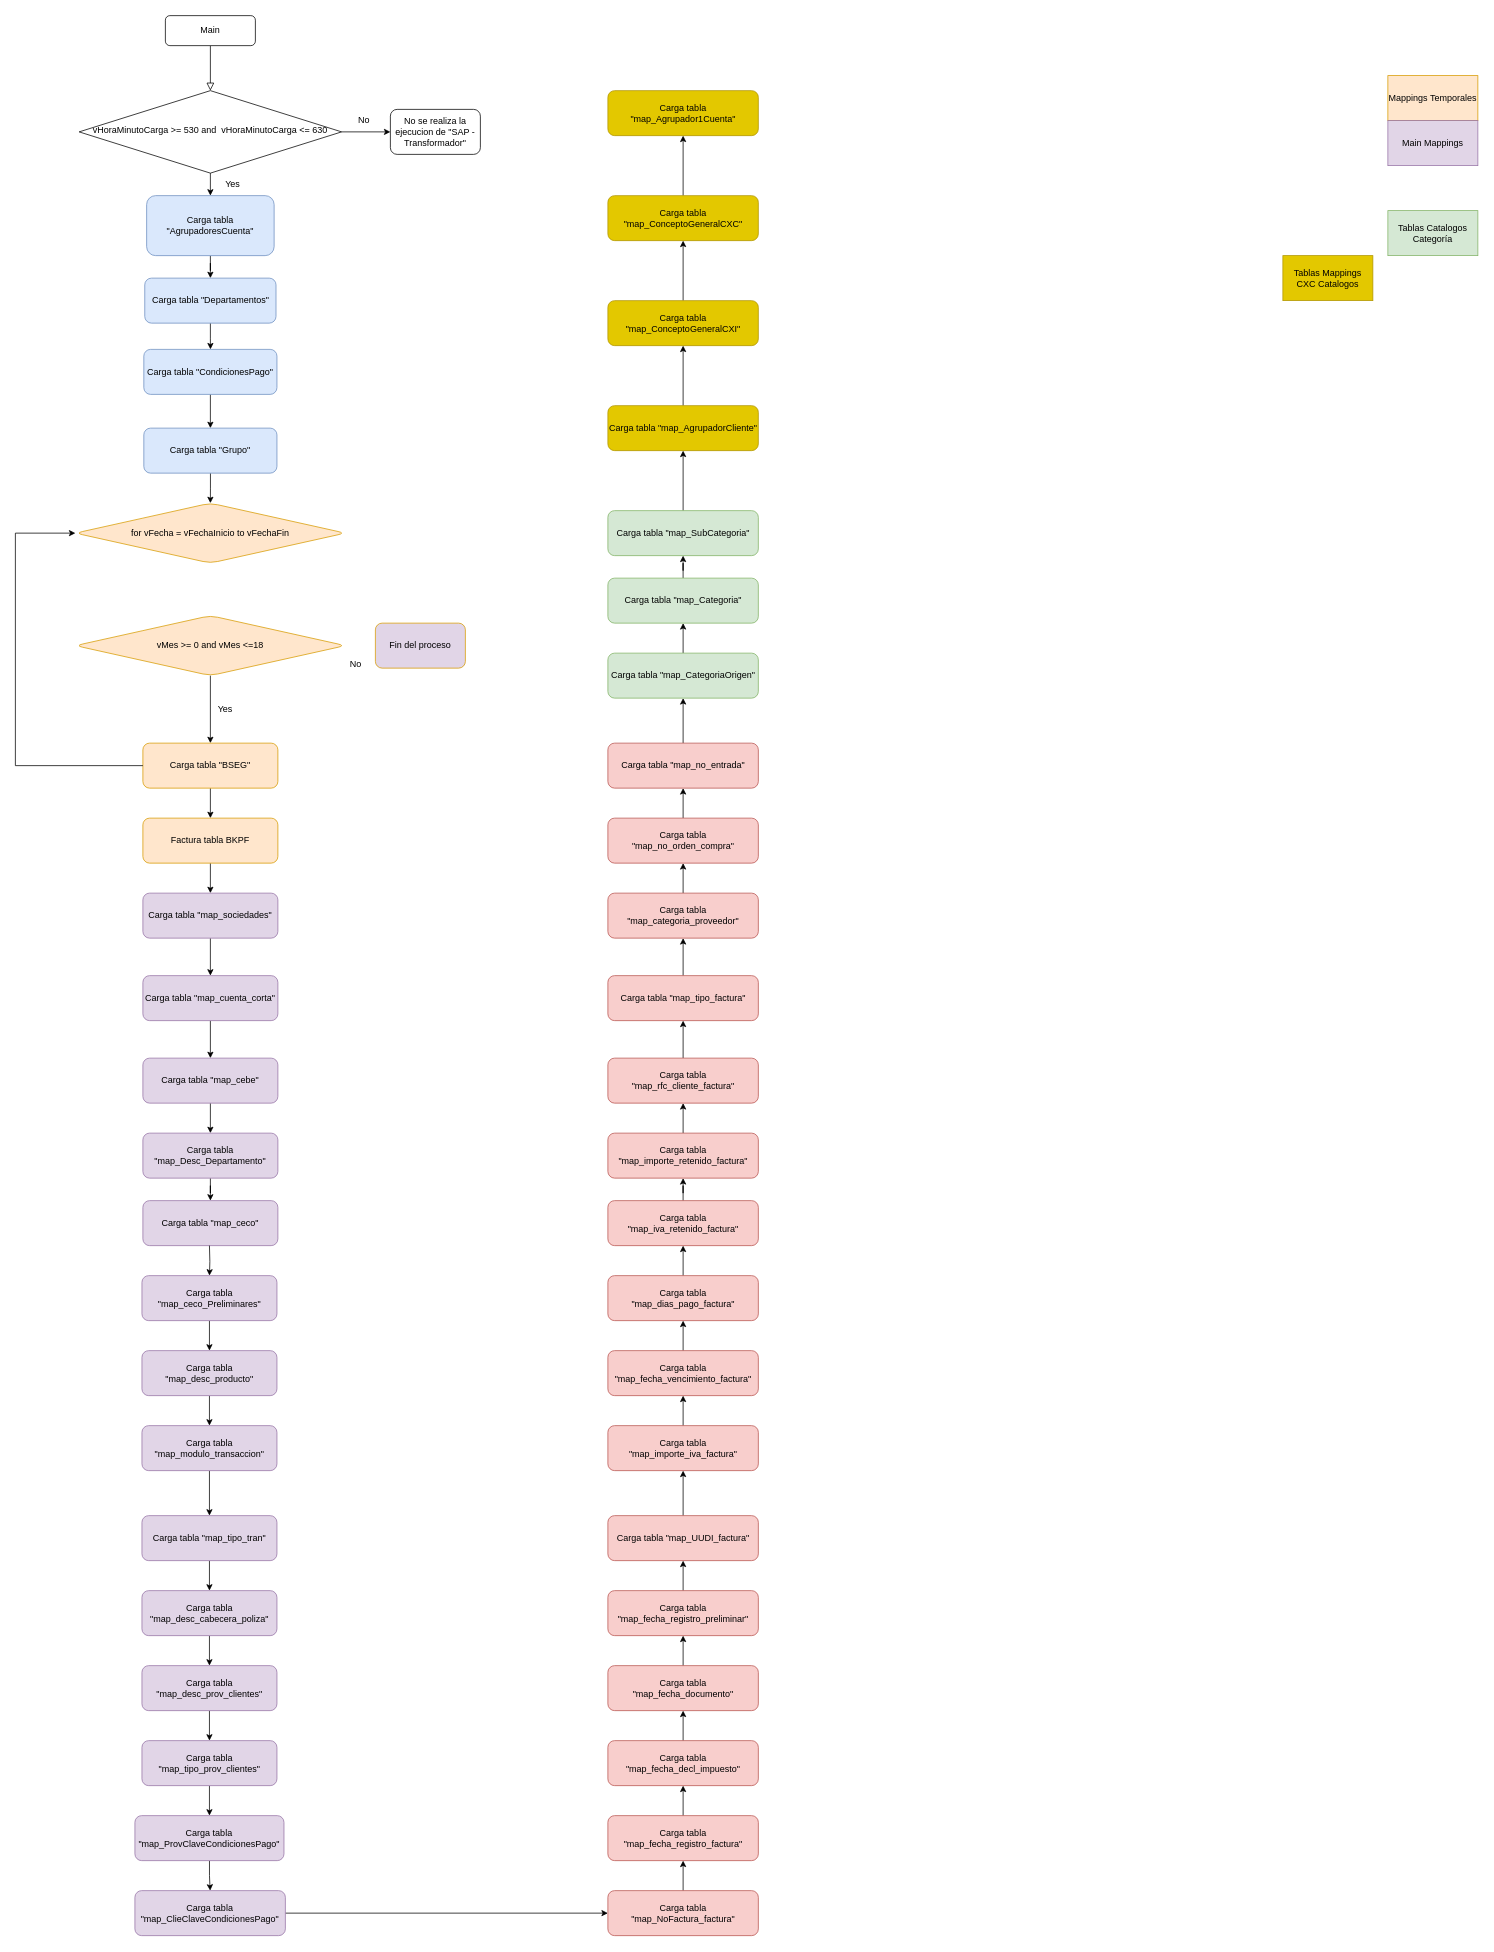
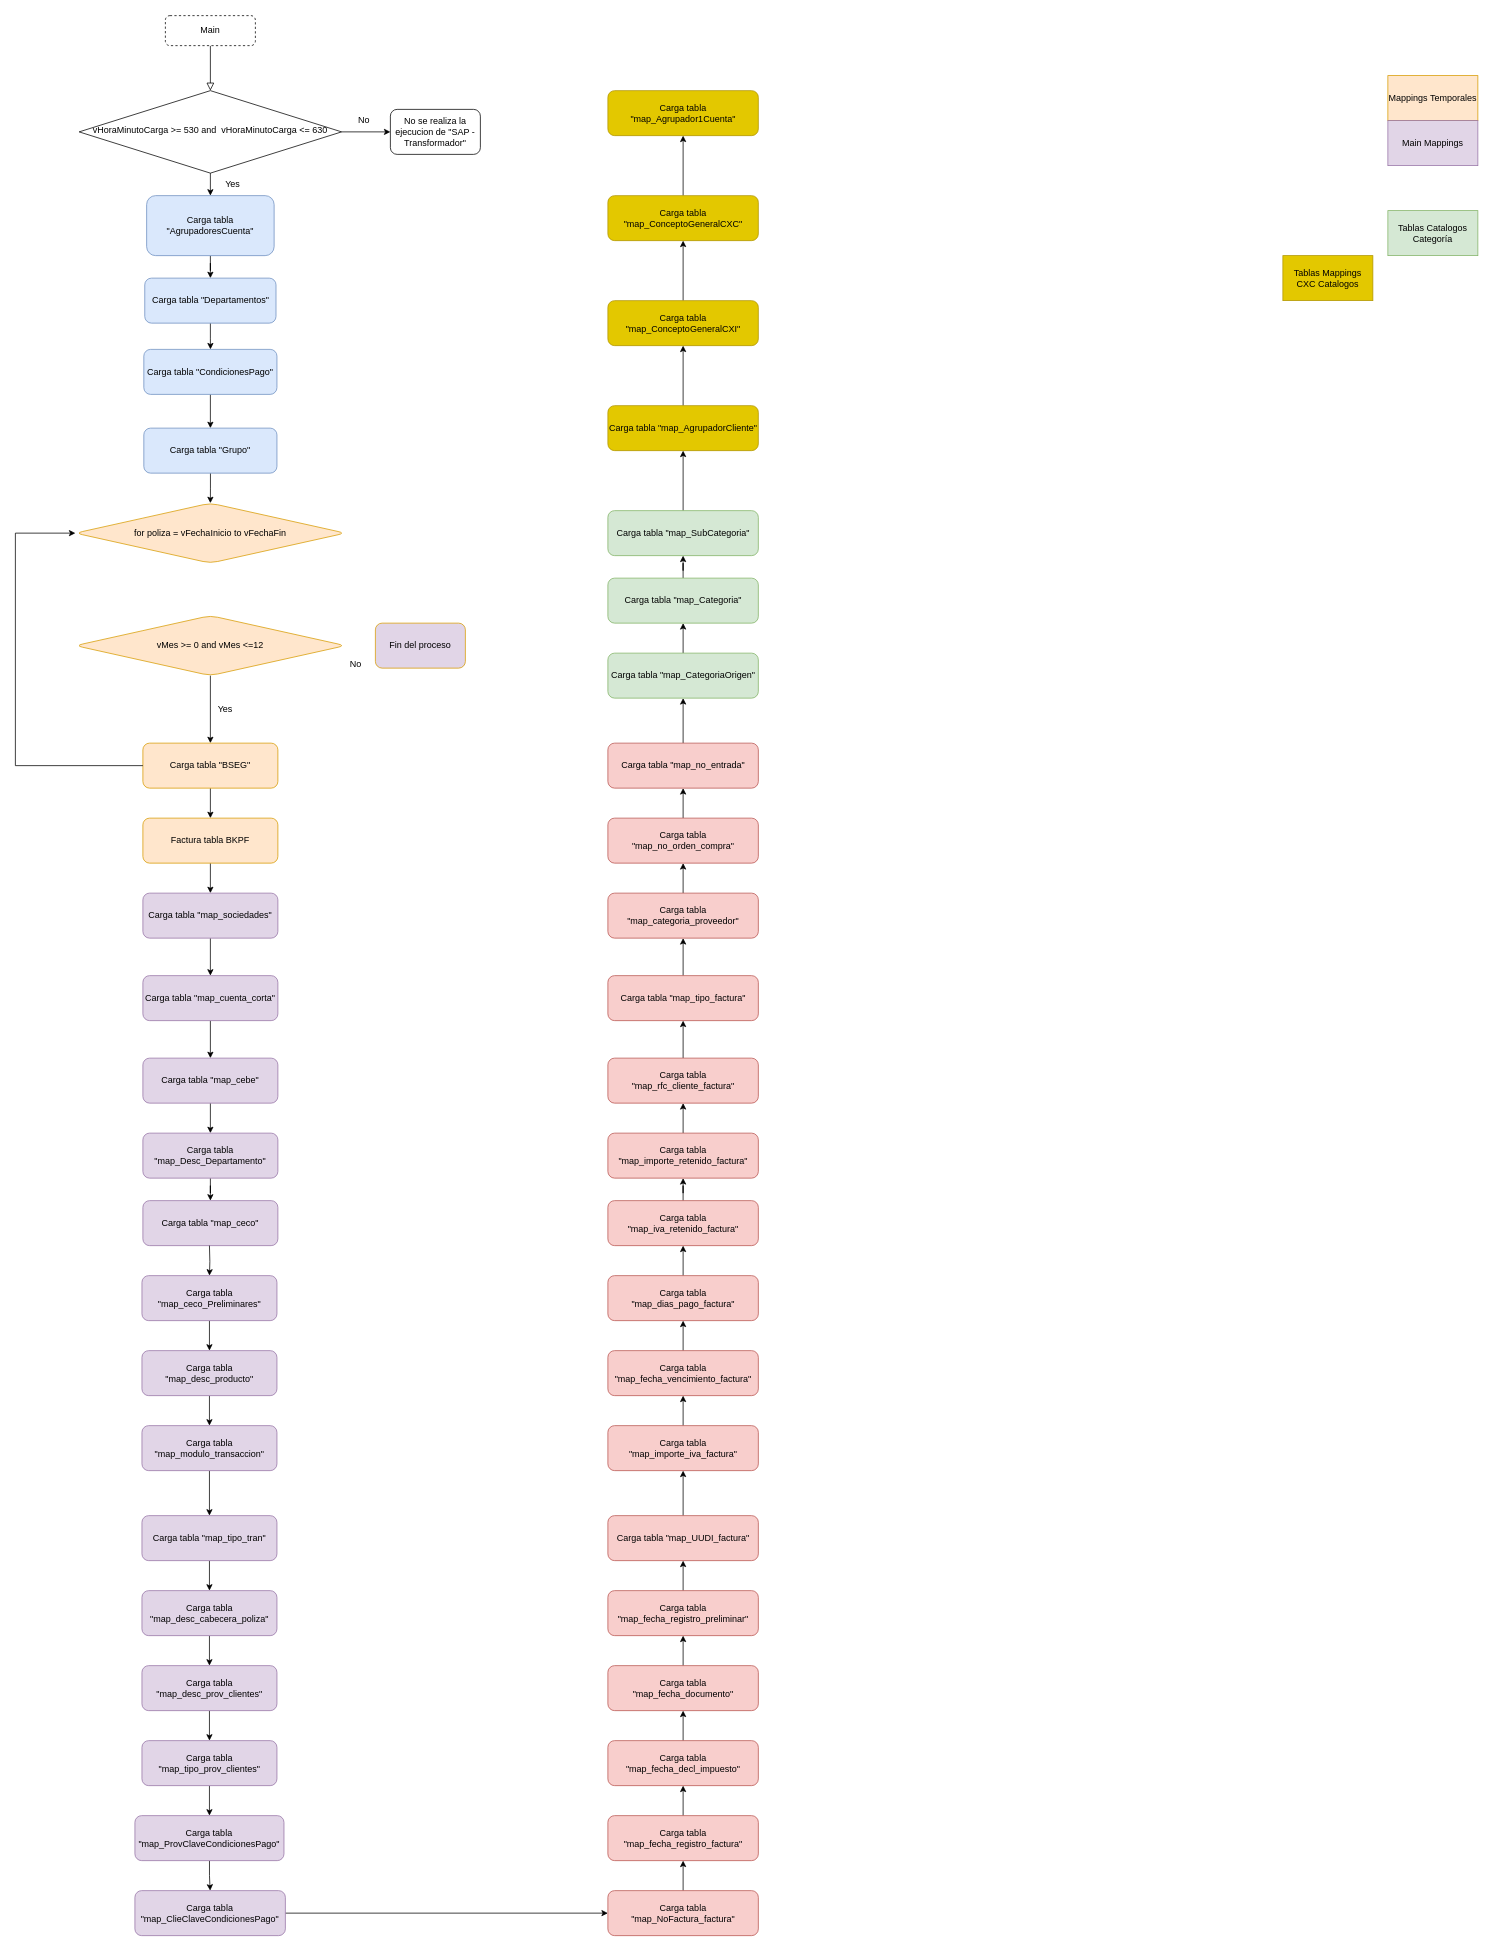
(210, 30) -> (210, 30)
(210, 533) -> (210, 533)
(210, 645) -> (210, 645)
